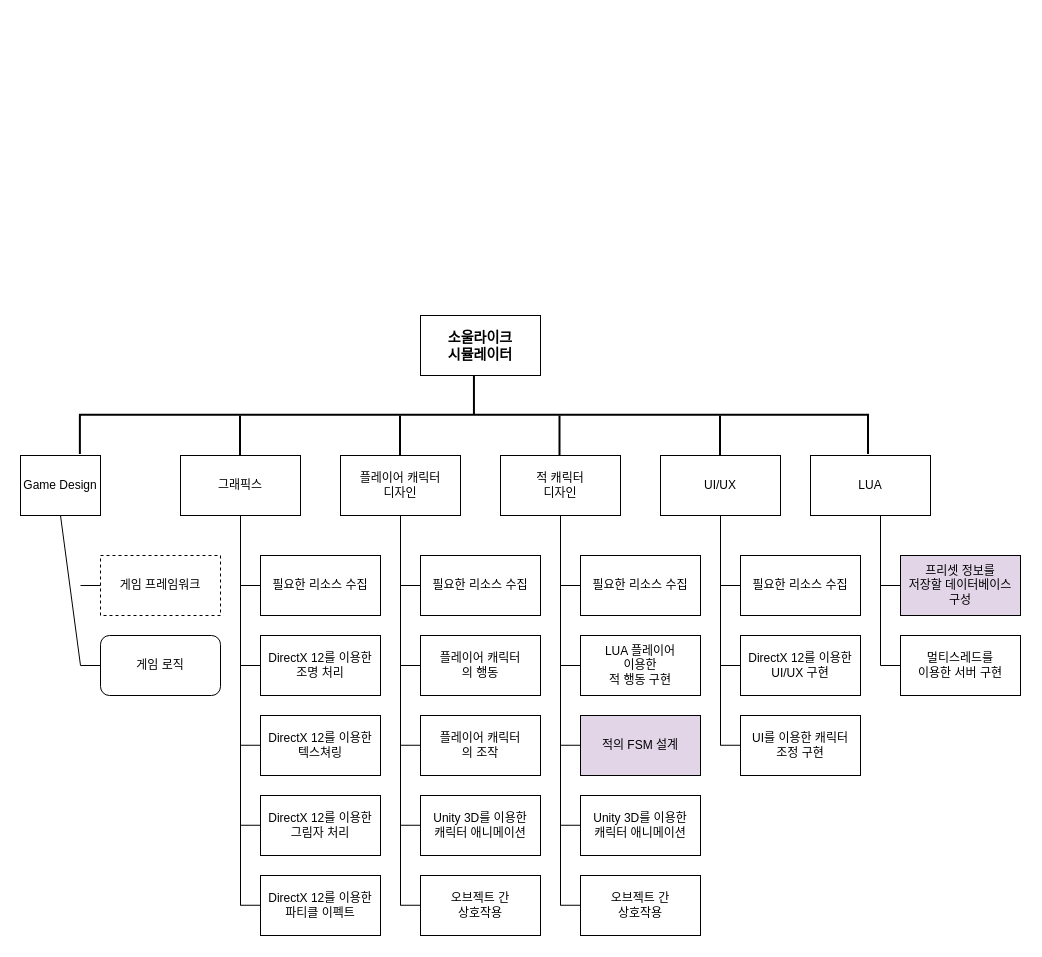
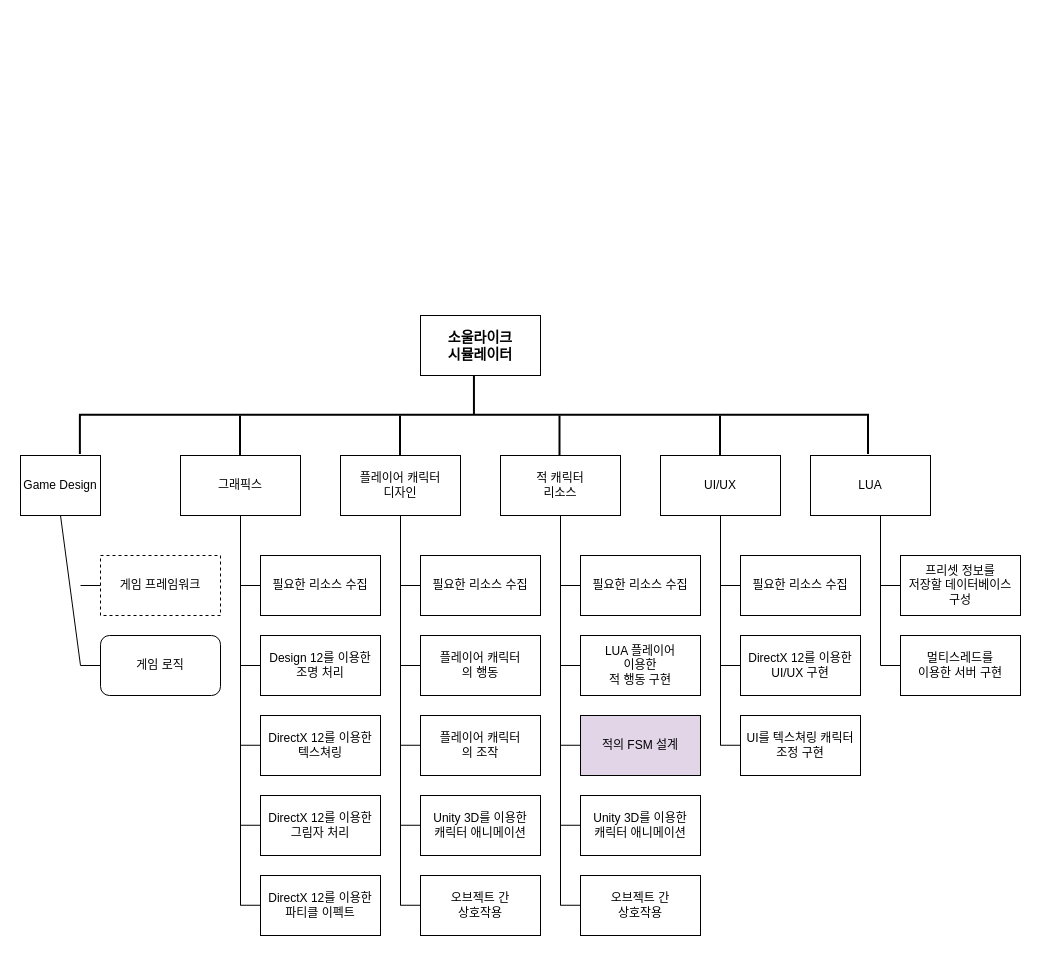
(561, 486) -> (561, 486)
(961, 586) -> (961, 586)
(321, 666) -> (321, 666)
(801, 746) -> (801, 746)
